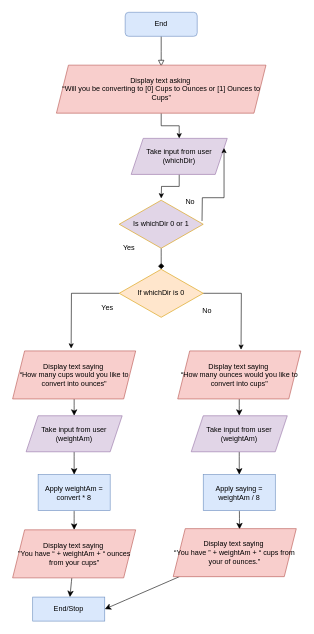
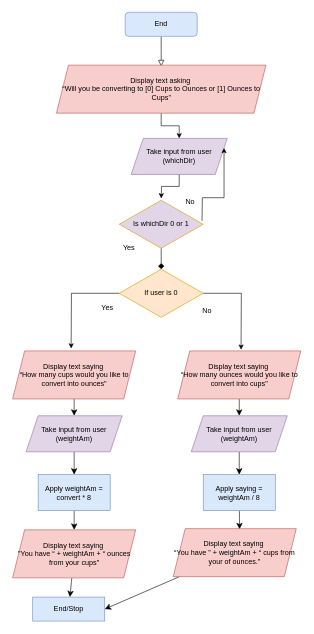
(161, 293) -> (161, 293)
